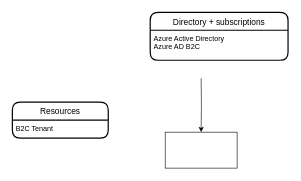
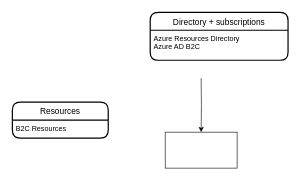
(194, 38) -> (201, 38)
(35, 128) -> (41, 128)
